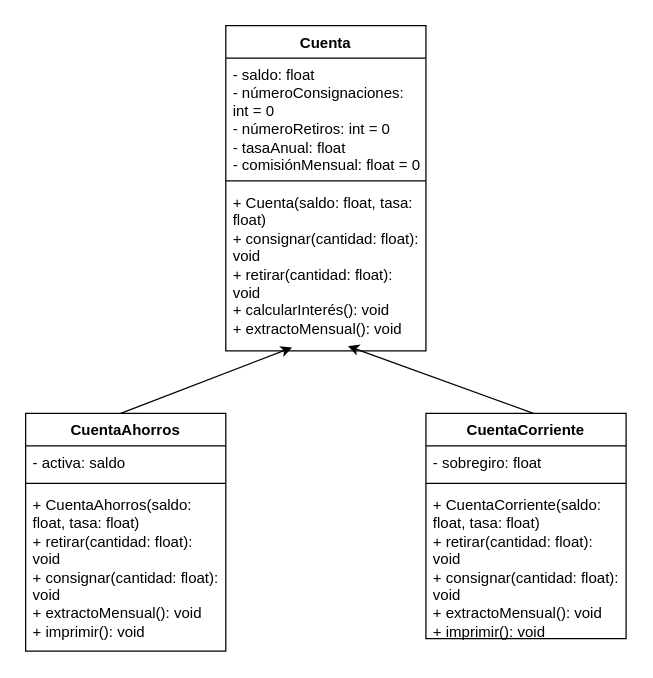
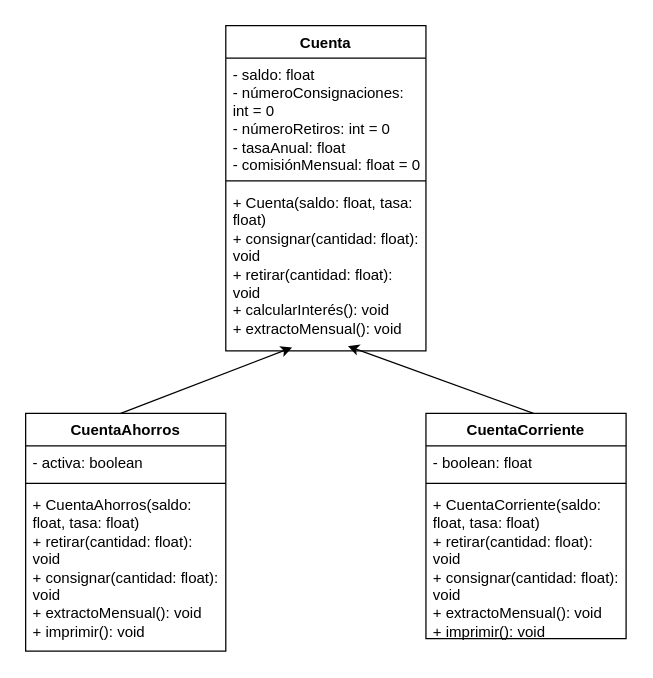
(86, 463) -> (95, 463)
(499, 463) -> (491, 463)
